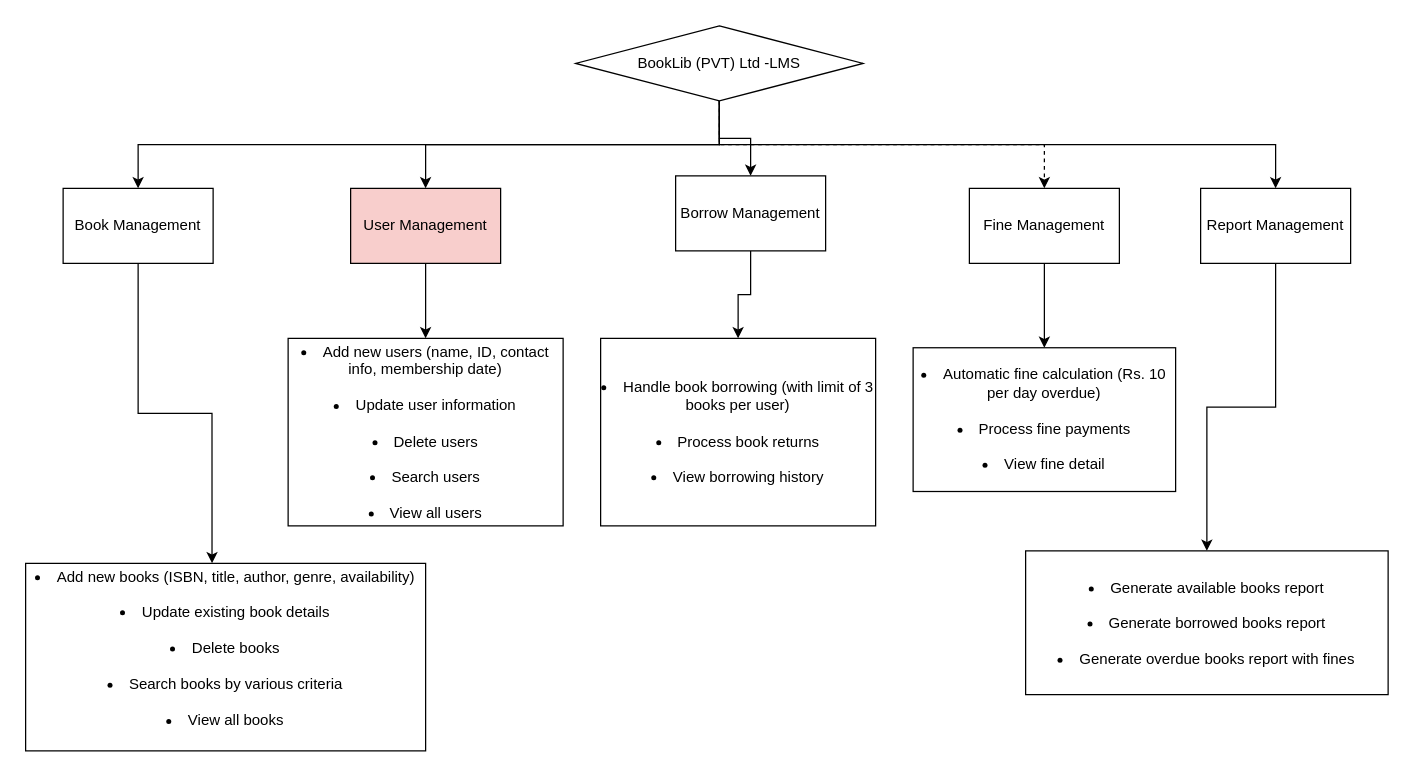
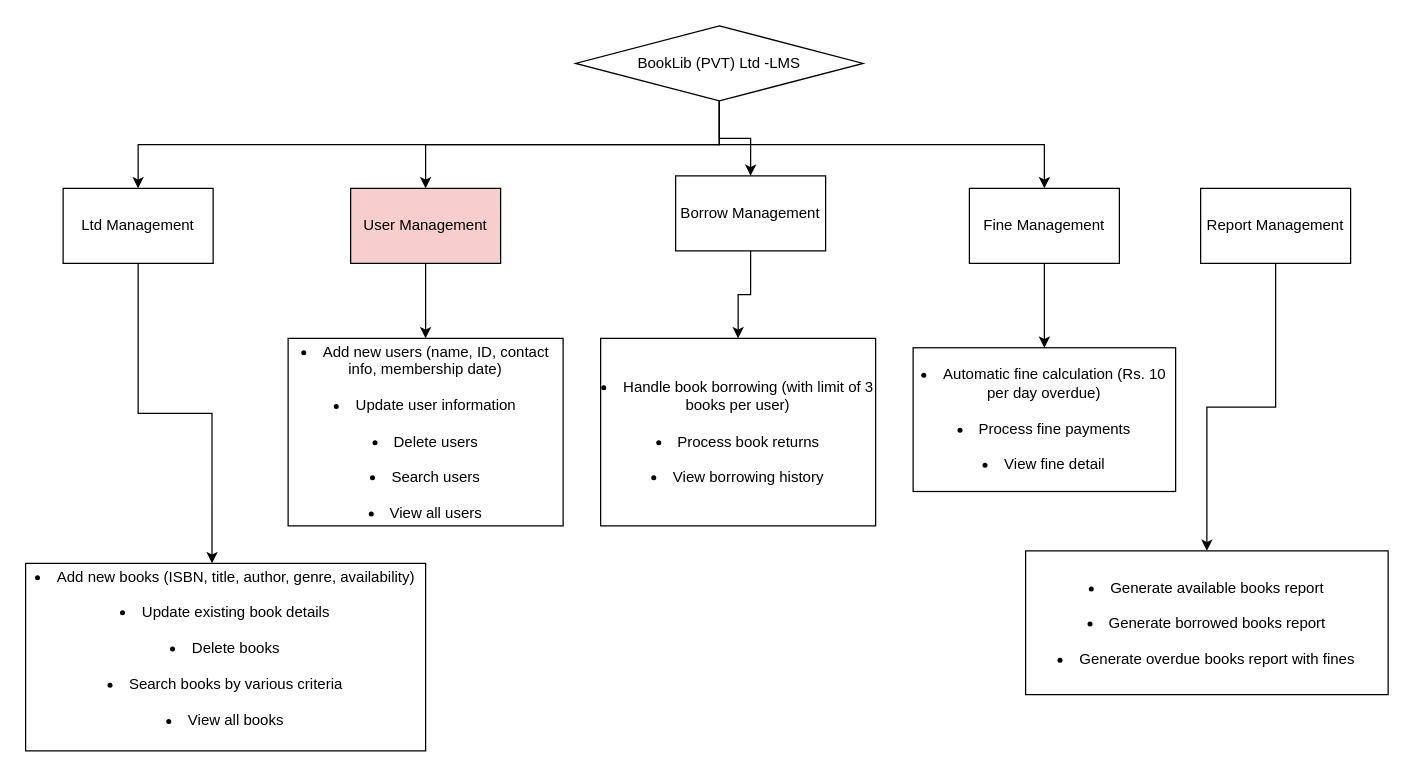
(1179, 144) -> none
(1044, 164) -> (1044, 164)
(138, 226) -> (138, 226)
